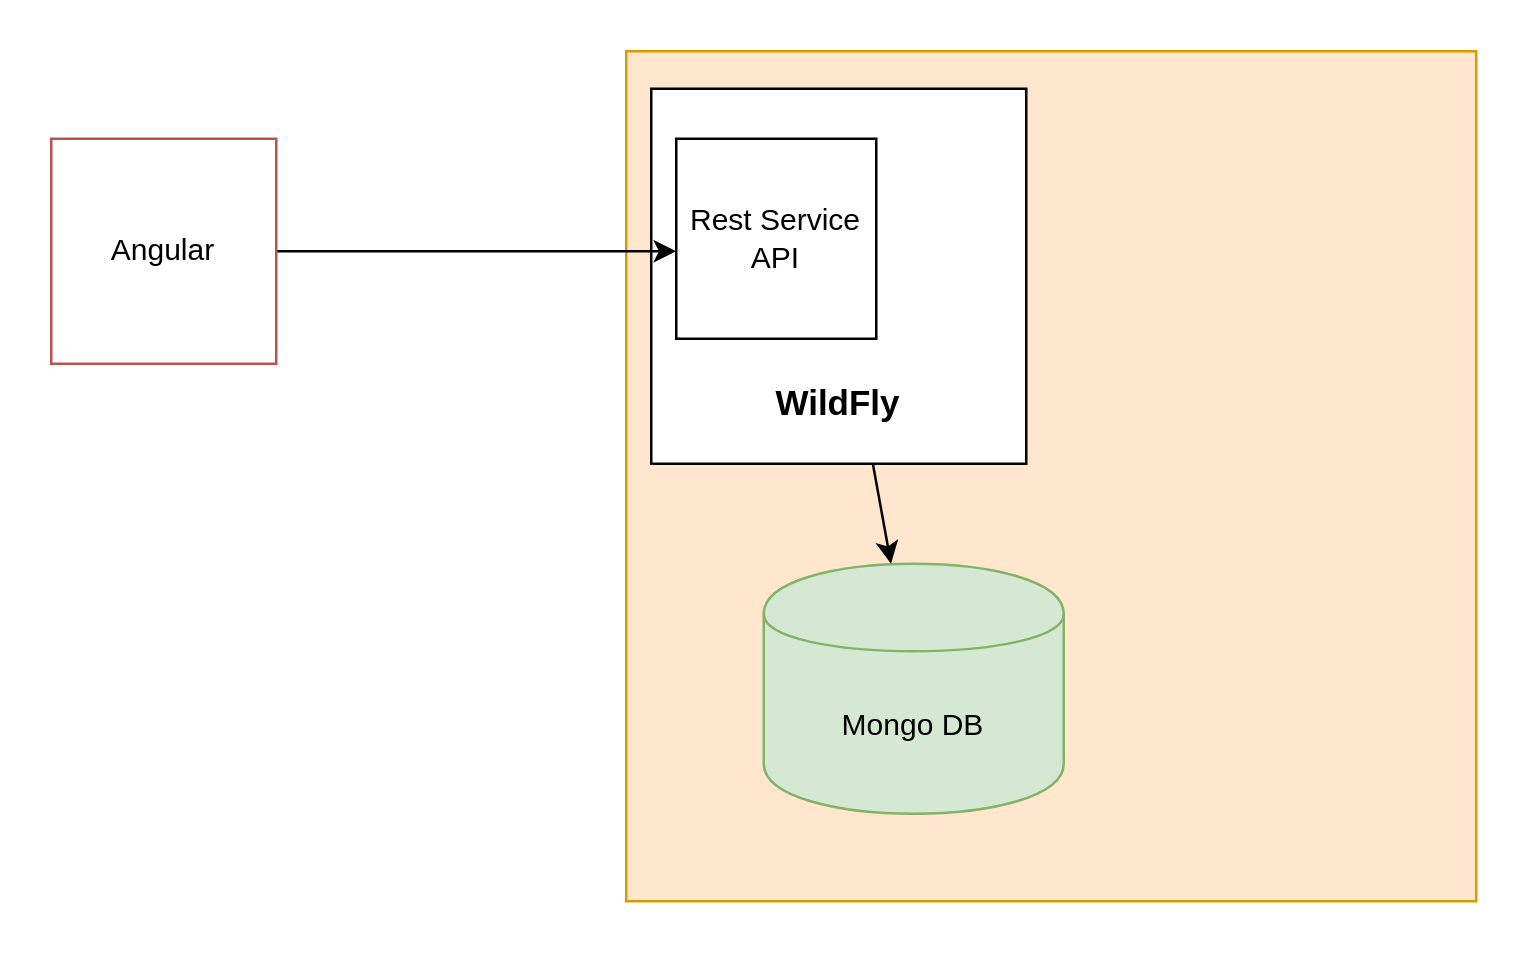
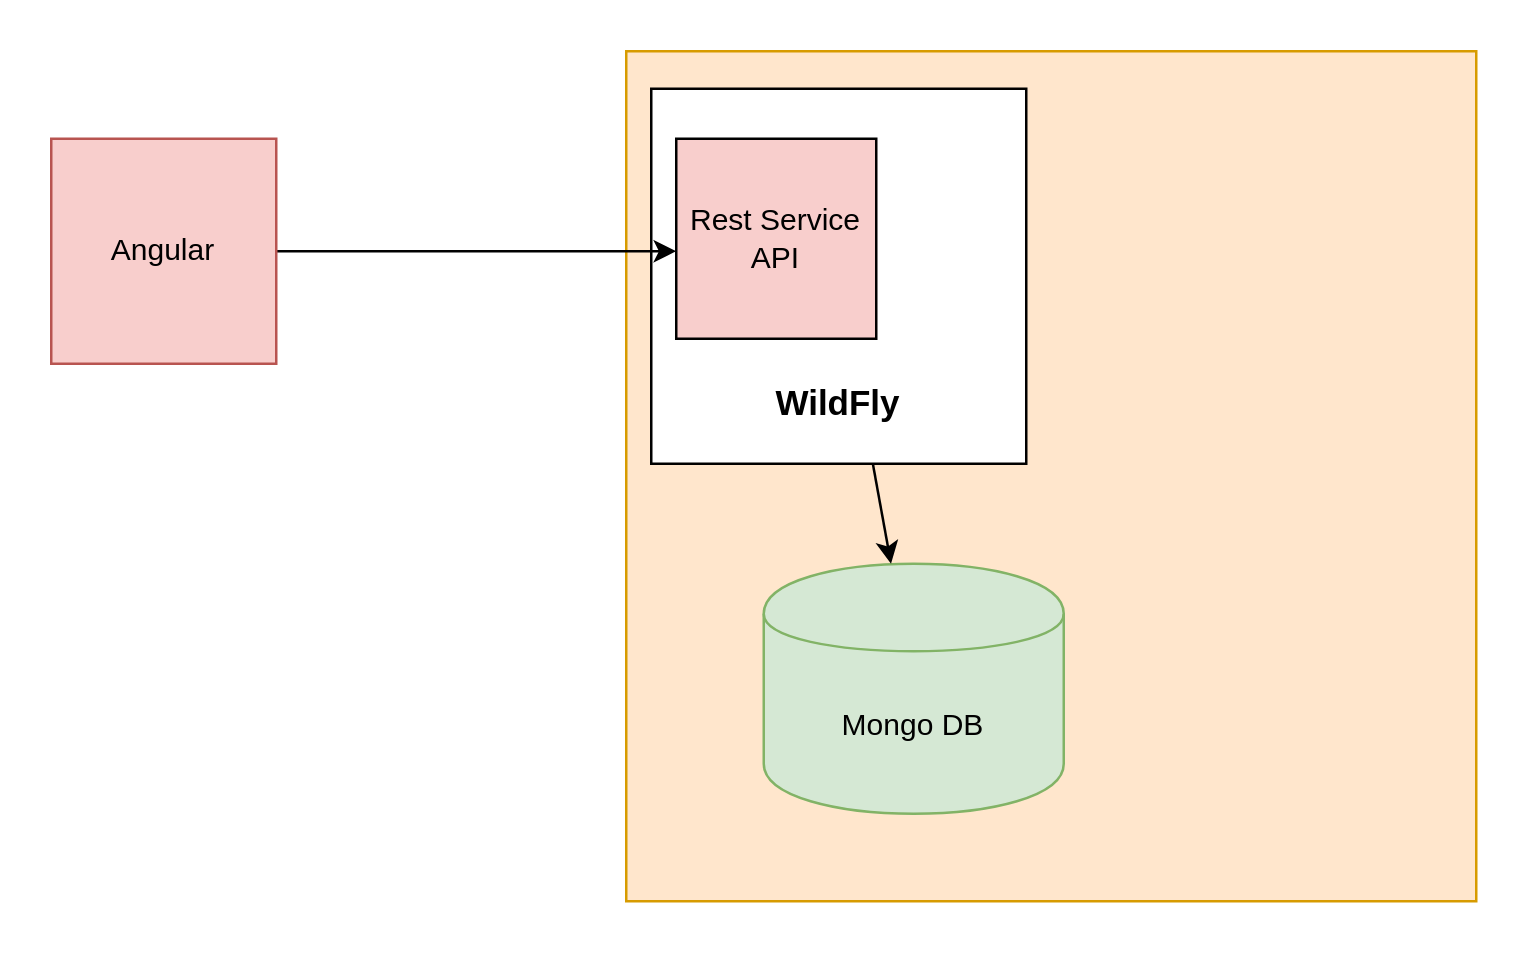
(776, 239) -> (776, 239)
(164, 251) -> (164, 251)
